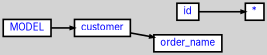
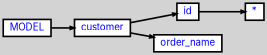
none -> (152, 19)
